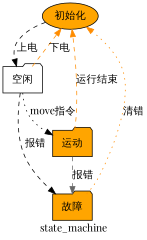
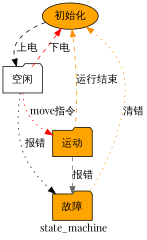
(44, 51) -> (44, 51)
(29, 115) -> (29, 115)
(21, 145) -> (21, 145)
